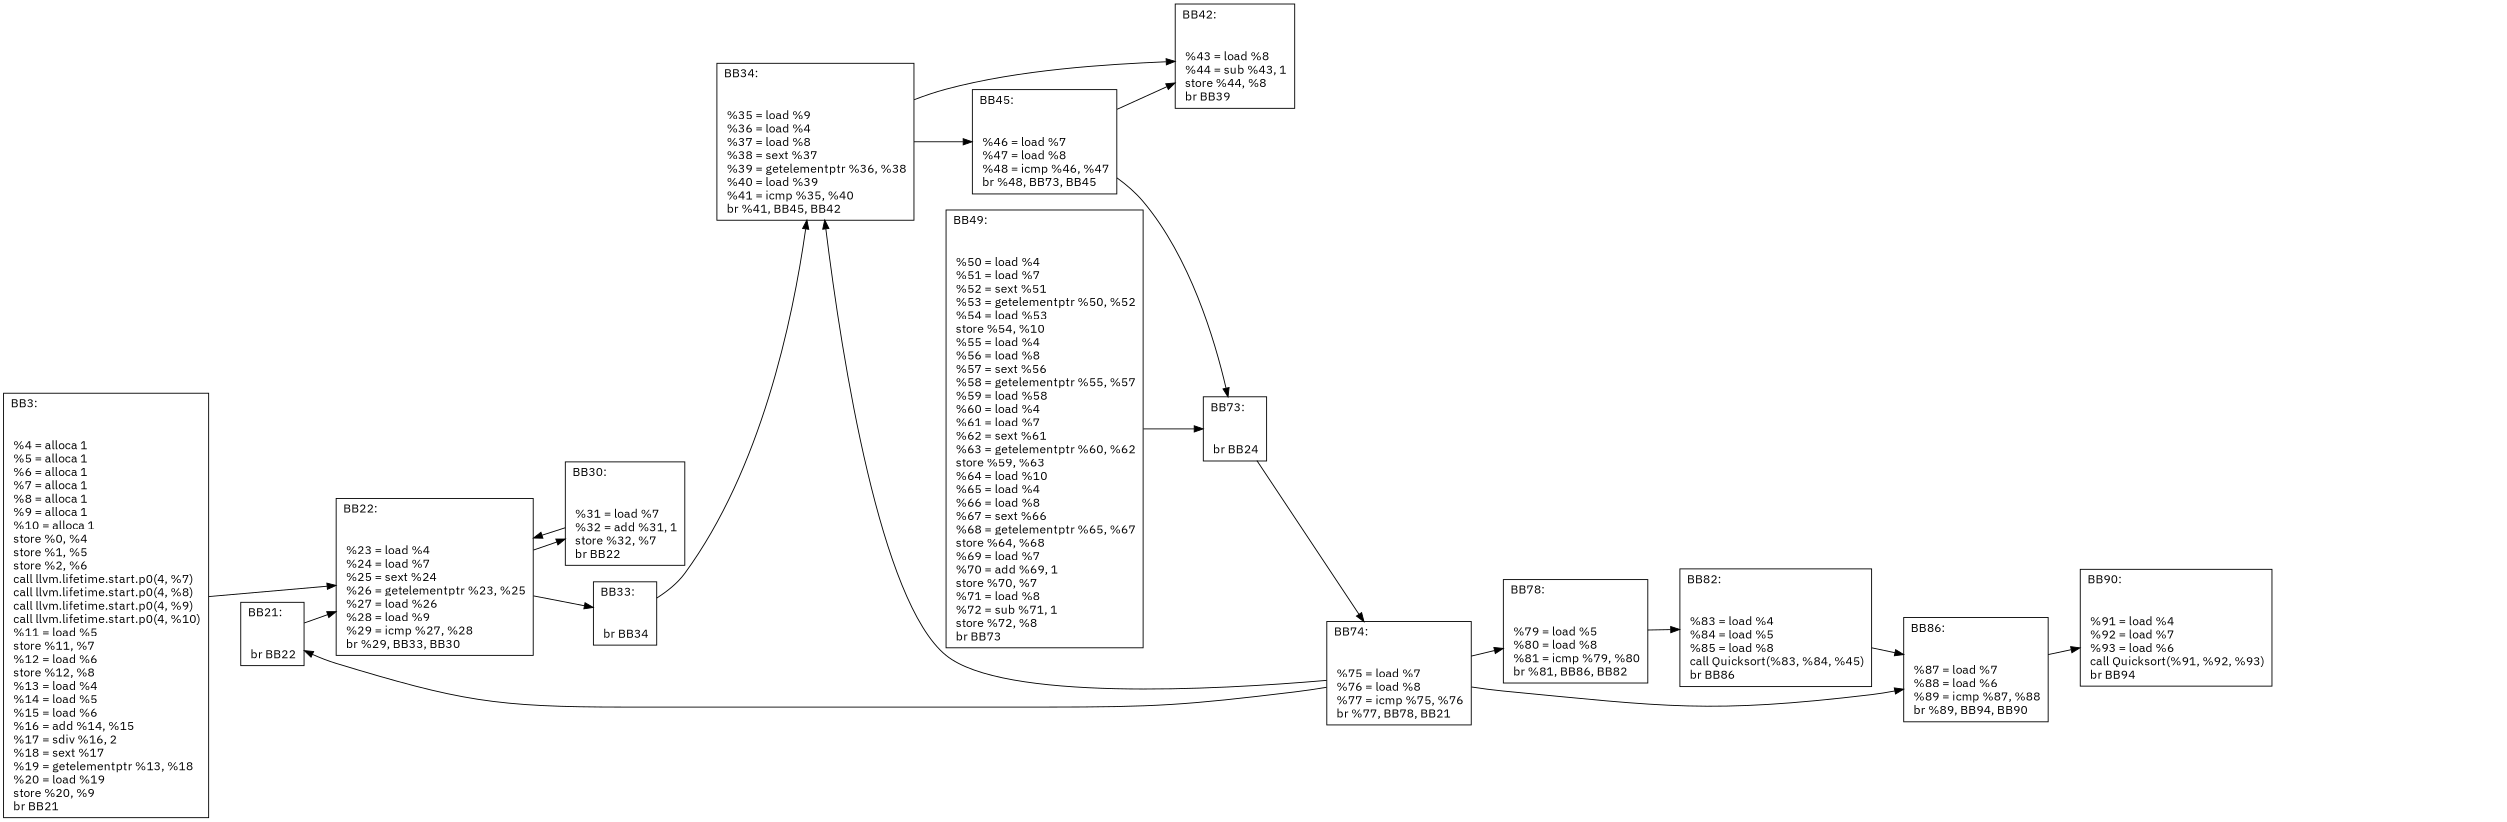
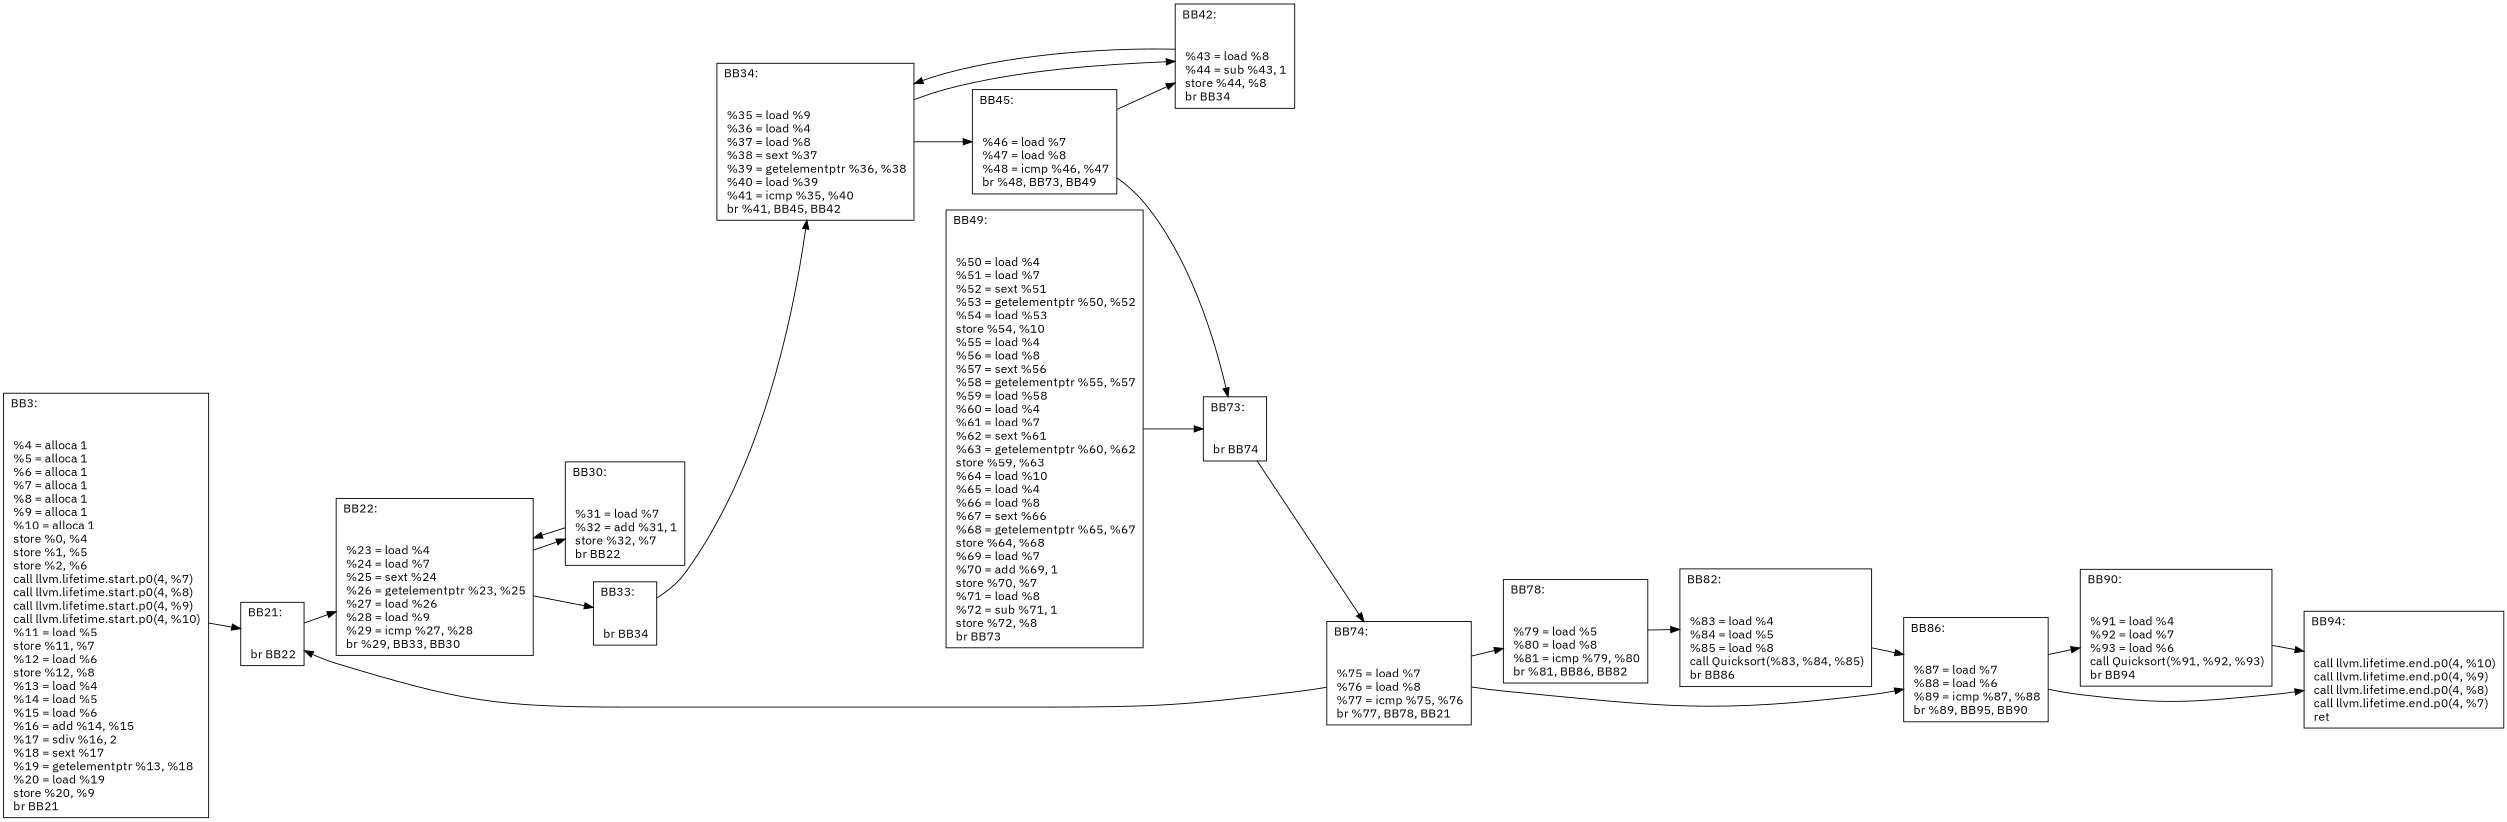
(1207, 97) -> (1207, 97)
(1038, 182) -> (1038, 182)
(1235, 449) -> (1235, 449)
(268, 591) -> (220, 625)
(926, 631) -> (1048, 55)
(1776, 662) -> (1776, 662)
none -> (2404, 670)
(1970, 710) -> (1970, 710)
